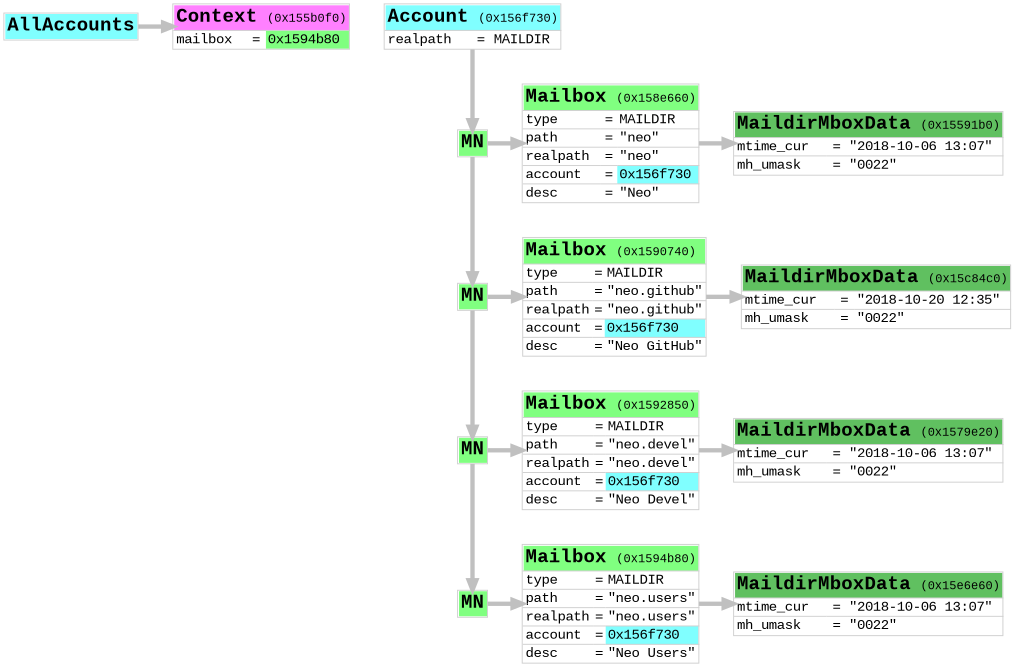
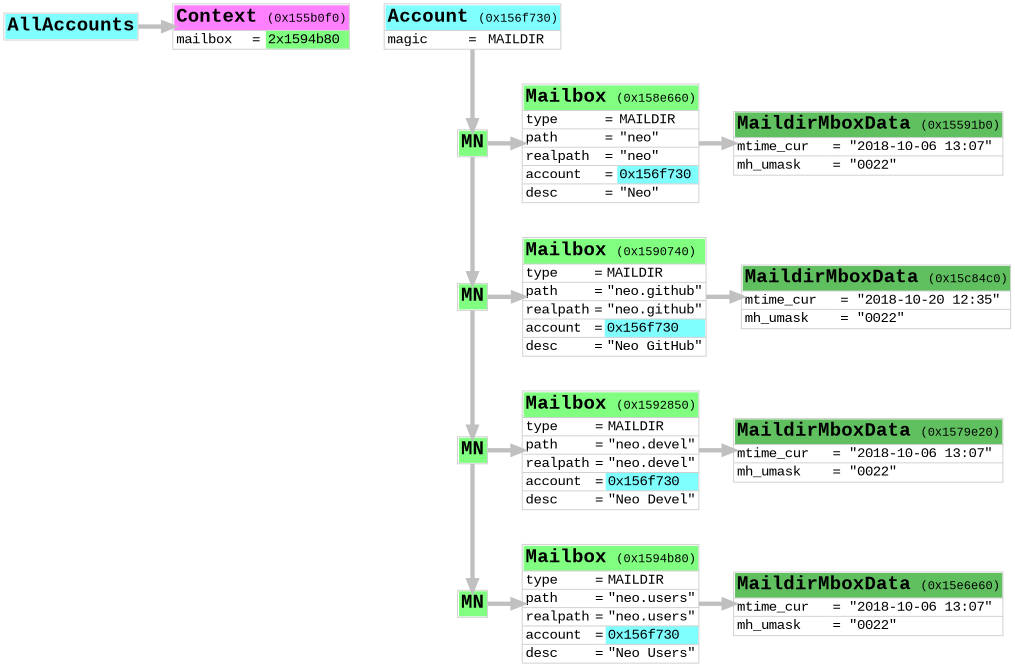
(304, 39) -> (304, 39)
(420, 39) -> (408, 39)
